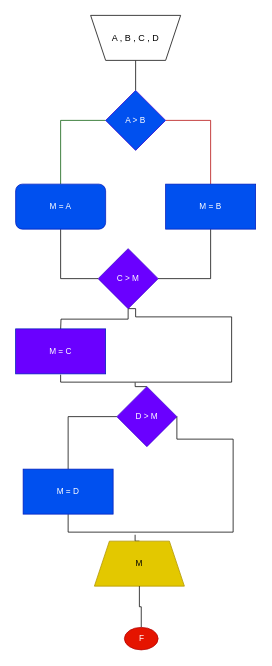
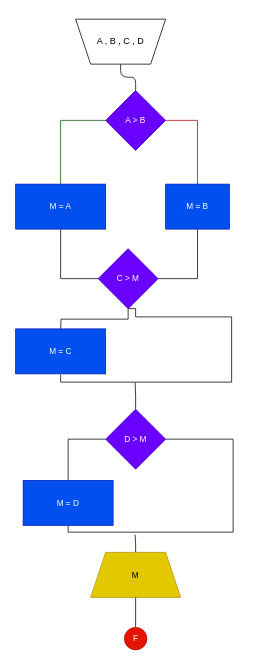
(135, 38) -> (120, 42)
(135, 120) -> (135, 120)
(60, 207) -> (60, 207)
(210, 207) -> (197, 207)
(60, 351) -> (60, 351)
(147, 417) -> (135, 439)
(68, 492) -> (68, 503)
(139, 564) -> (135, 575)
(141, 639) -> (135, 639)
